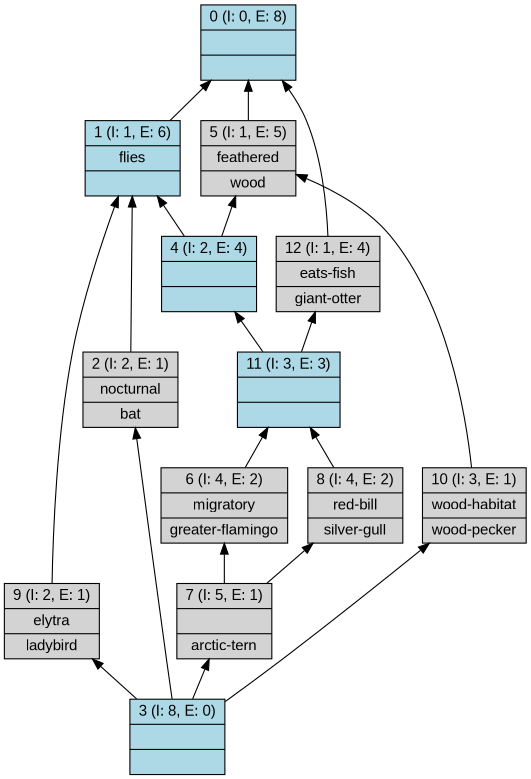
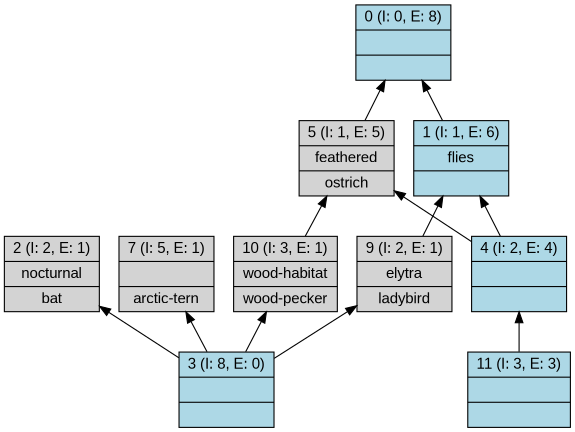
(248, 183) -> (347, 183)
(328, 274) -> none
(131, 279) -> none
(224, 505) -> none
(355, 505) -> none
